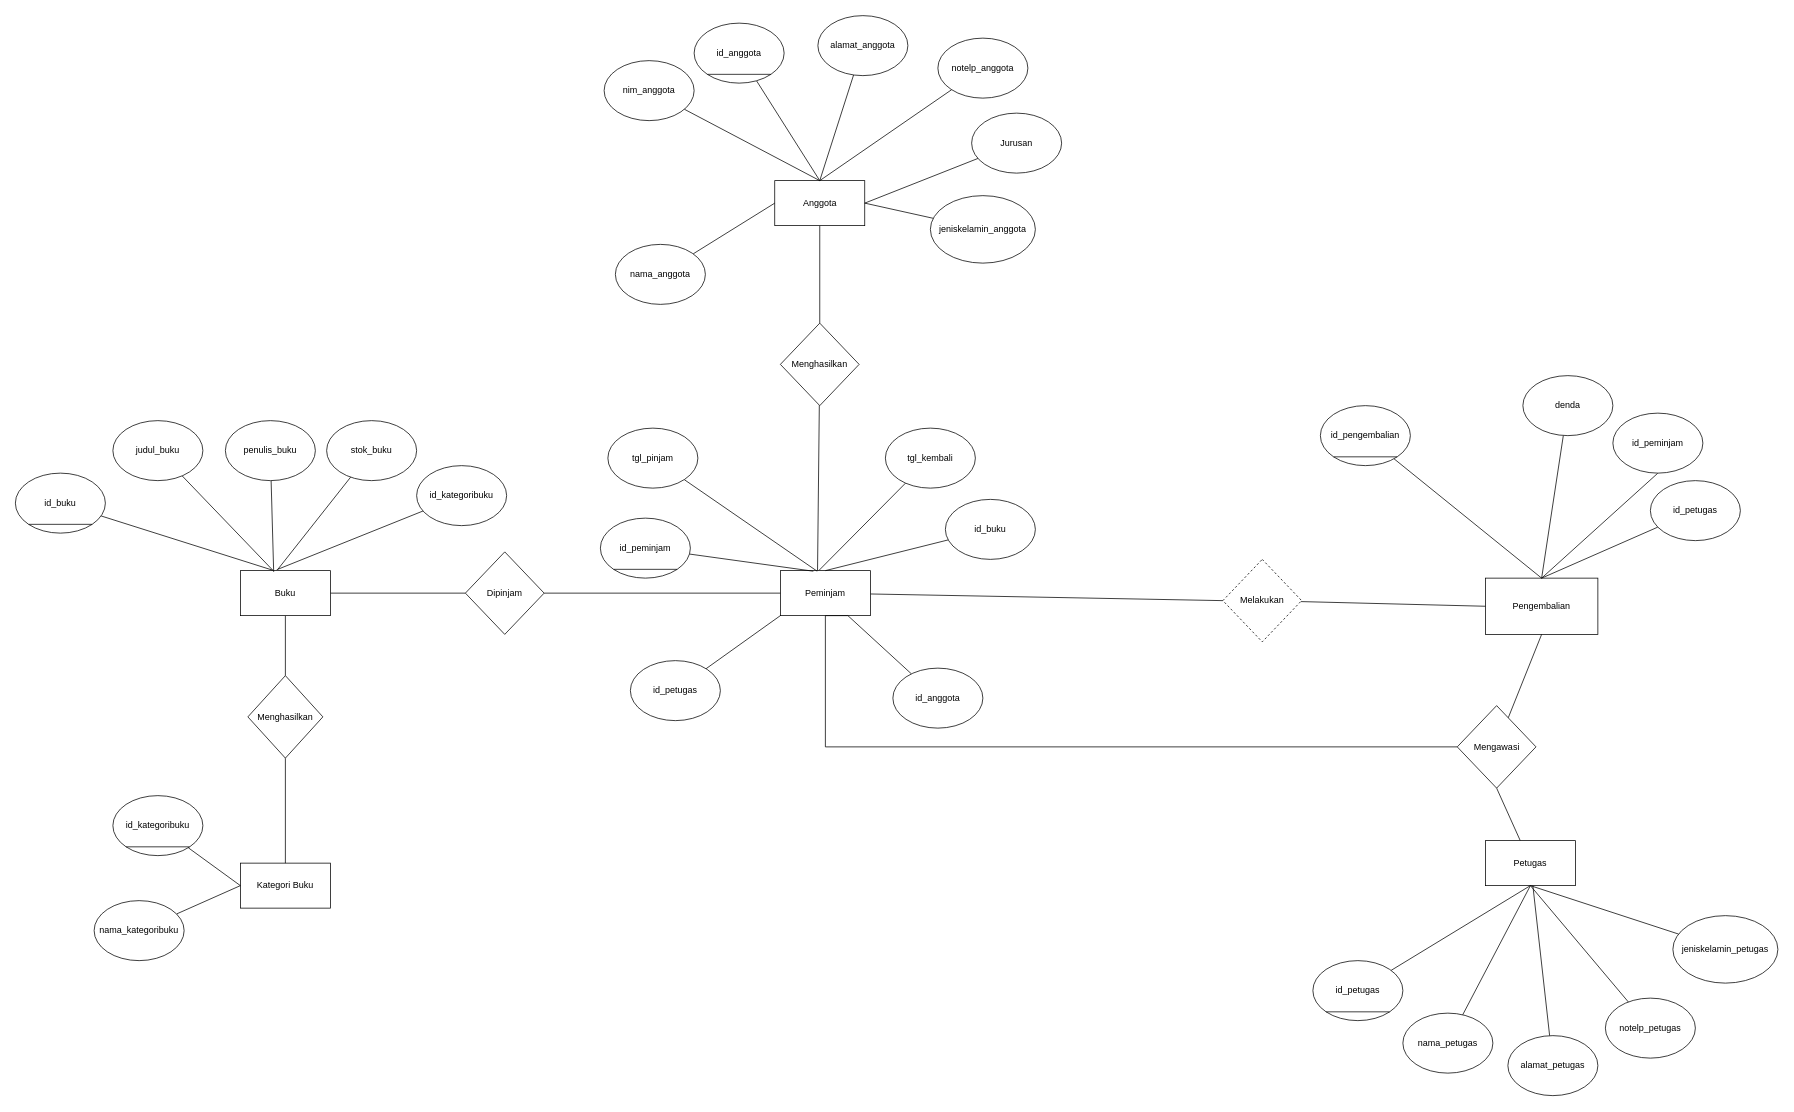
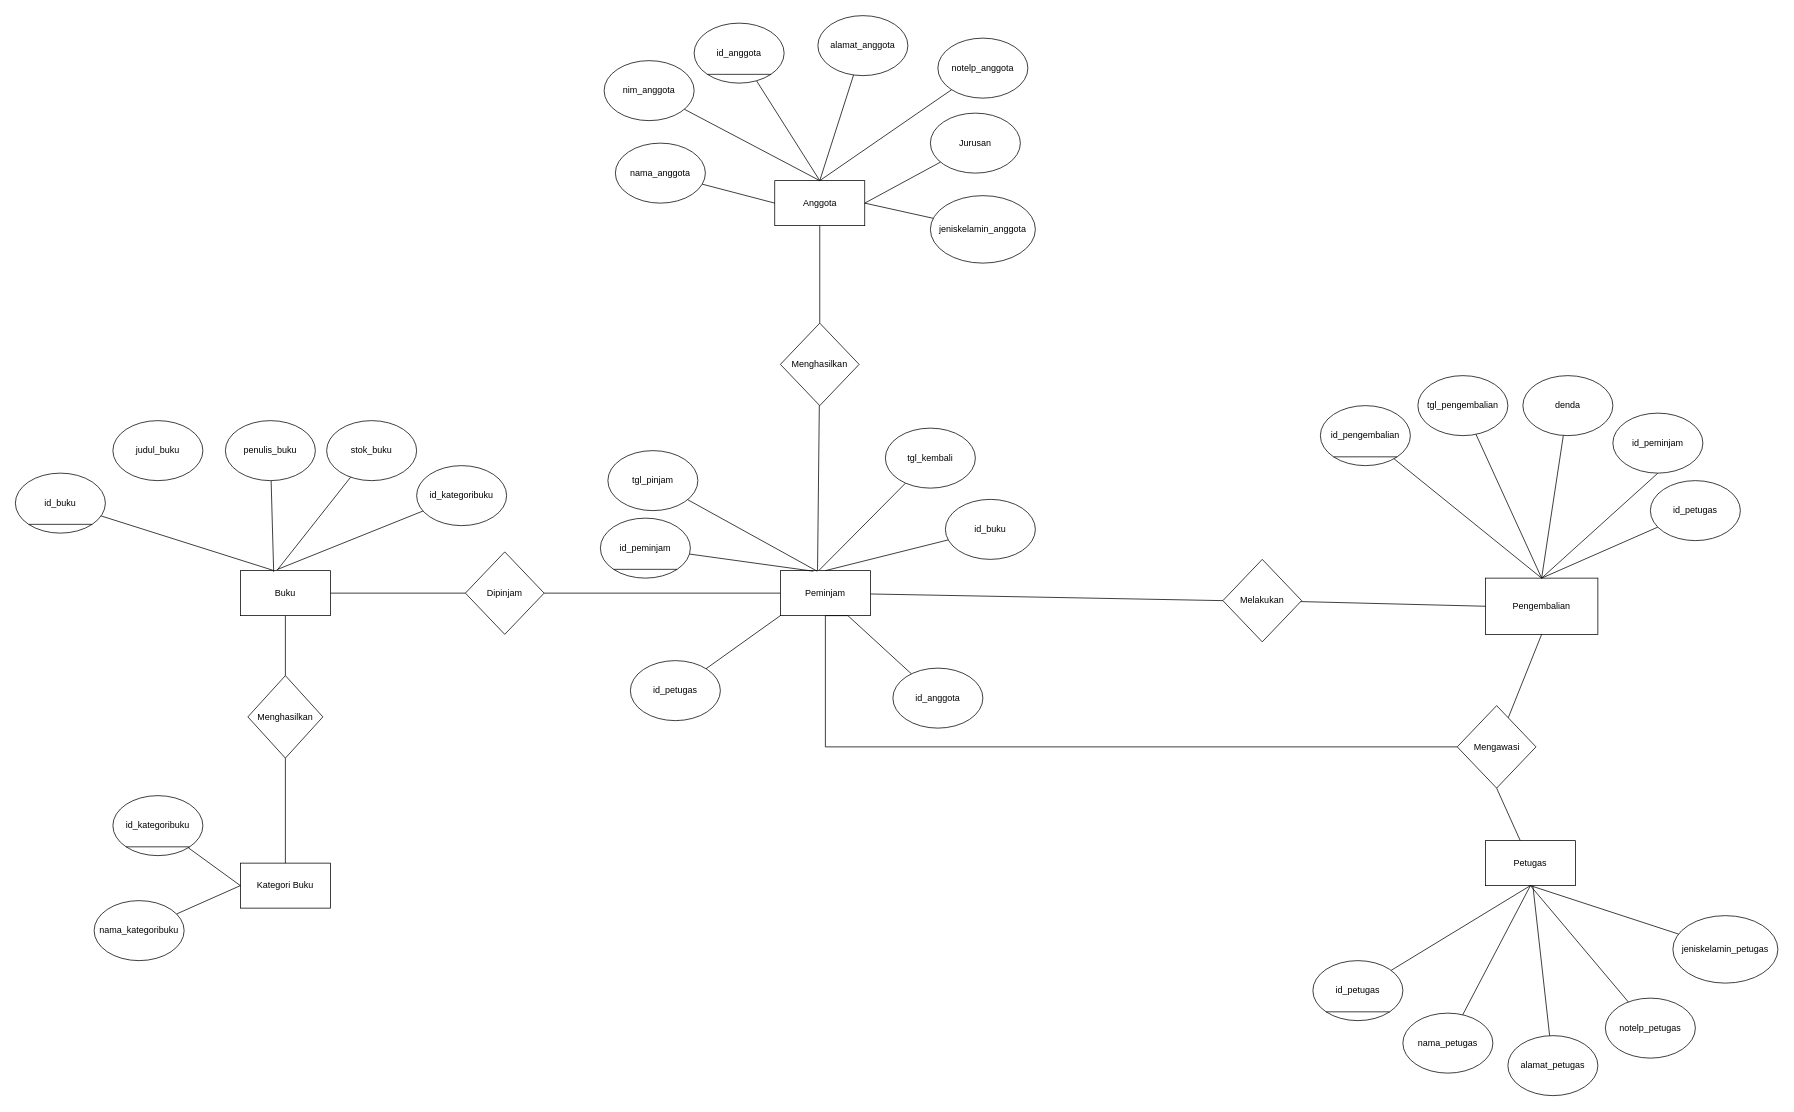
(1017, 143) -> (975, 143)
(660, 274) -> (660, 173)
none -> (1463, 405)
(653, 458) -> (653, 480)
none -> (1508, 503)
(226, 521) -> none
(1262, 600) -> (1262, 600)
